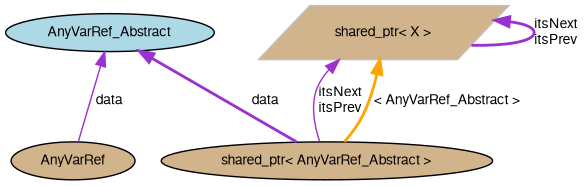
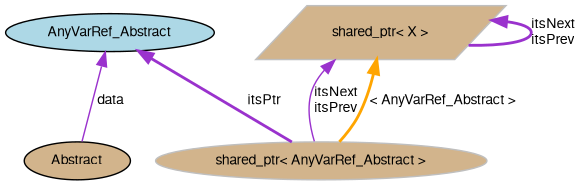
(265, 101) -> (265, 101)
(73, 161) -> (77, 161)
(327, 161) -> (321, 161)
